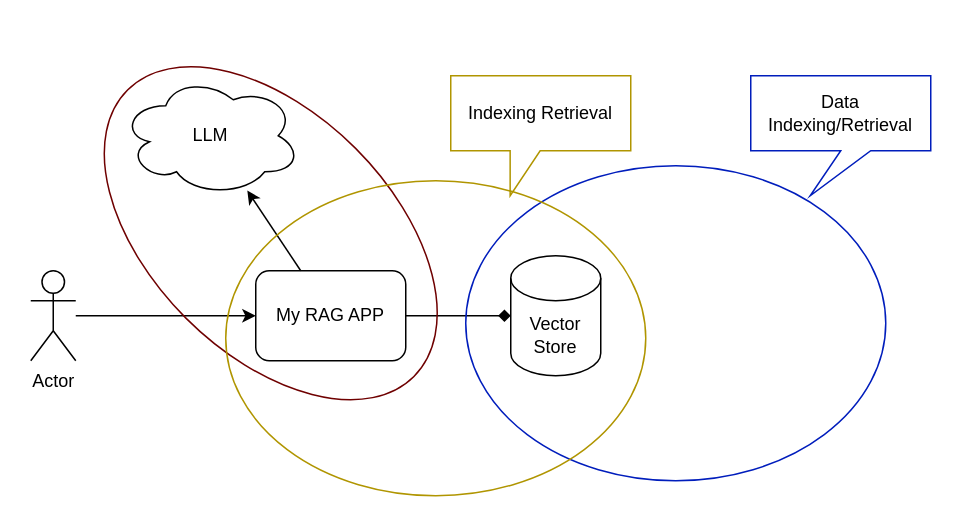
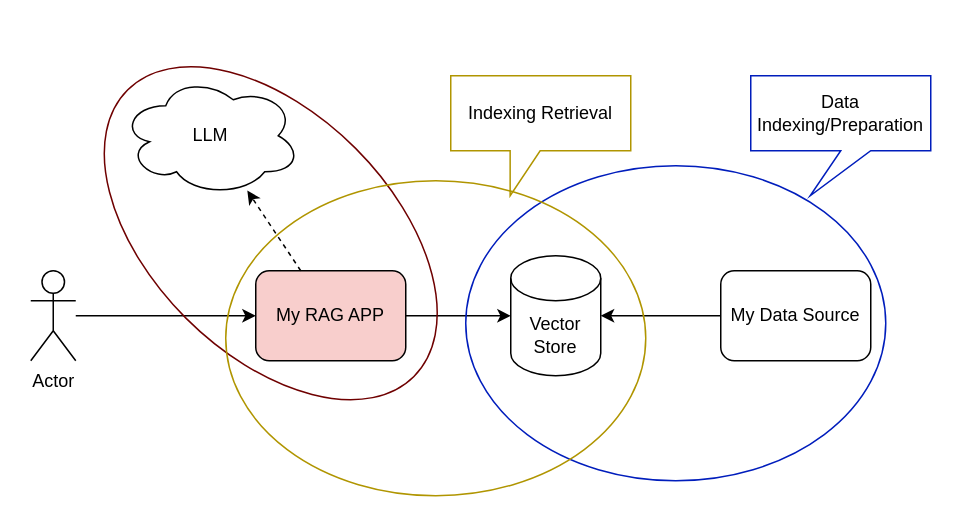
(841, 113) -> (841, 113)
(277, 235) -> (277, 235)
(331, 316) -> (331, 316)
(498, 316) -> (499, 316)
none -> (666, 316)
none -> (796, 316)
